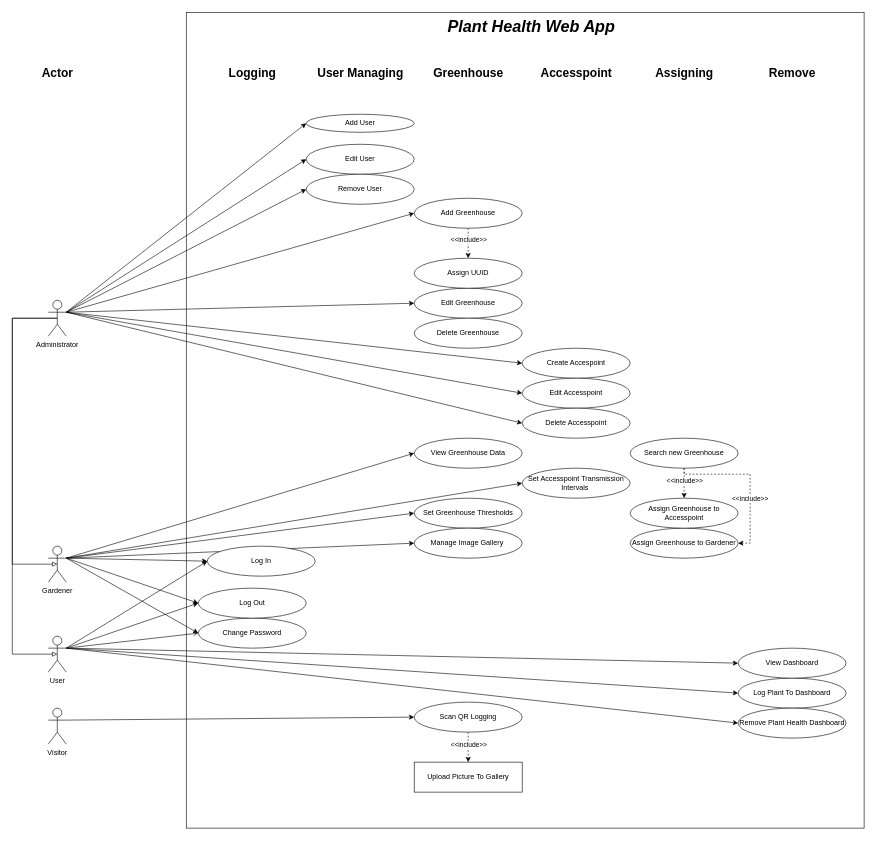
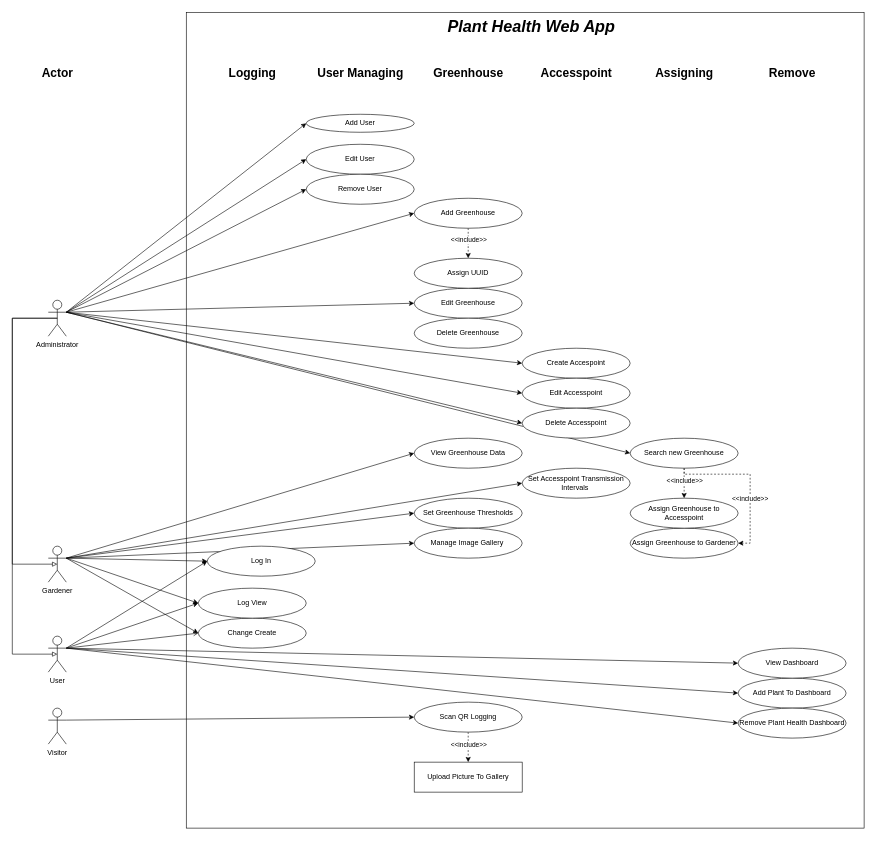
none -> (352, 384)
(252, 603) -> (252, 603)
(252, 633) -> (252, 633)
(792, 693) -> (792, 693)
